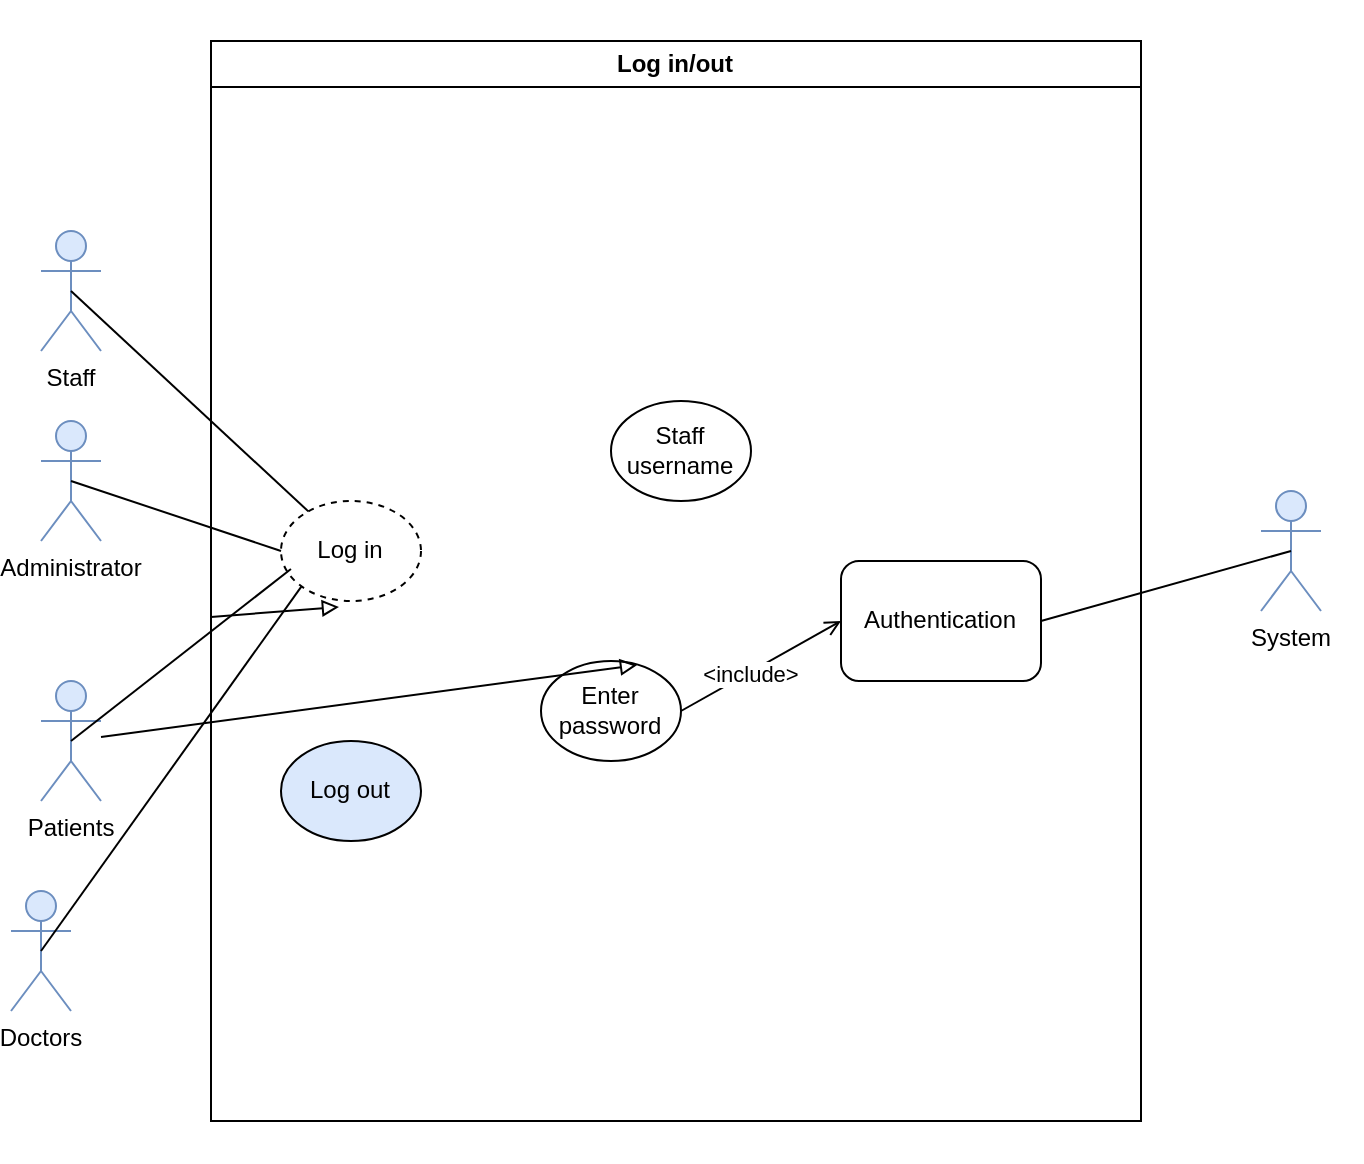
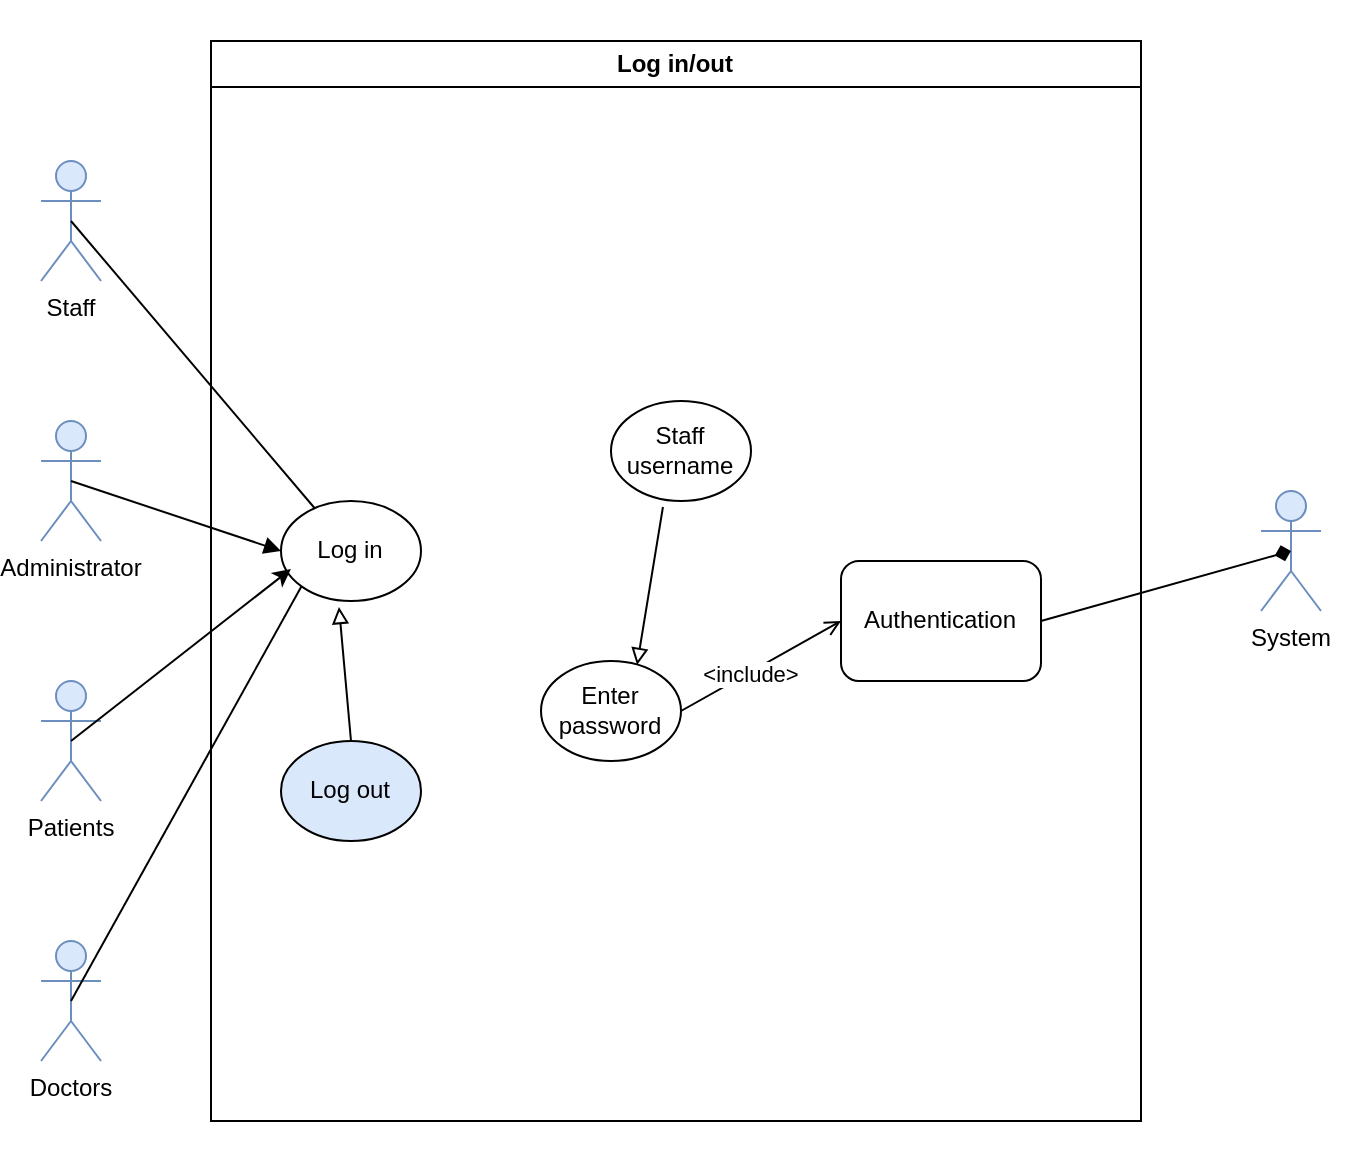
(71, 291) -> (71, 221)
(271, 548) -> (264, 545)
(351, 551) -> (351, 551)
(1280, 554) -> (1275, 555)
(284, 575) -> (279, 578)
(258, 613) -> (346, 682)
(425, 693) -> (651, 578)
(41, 951) -> (71, 1001)
